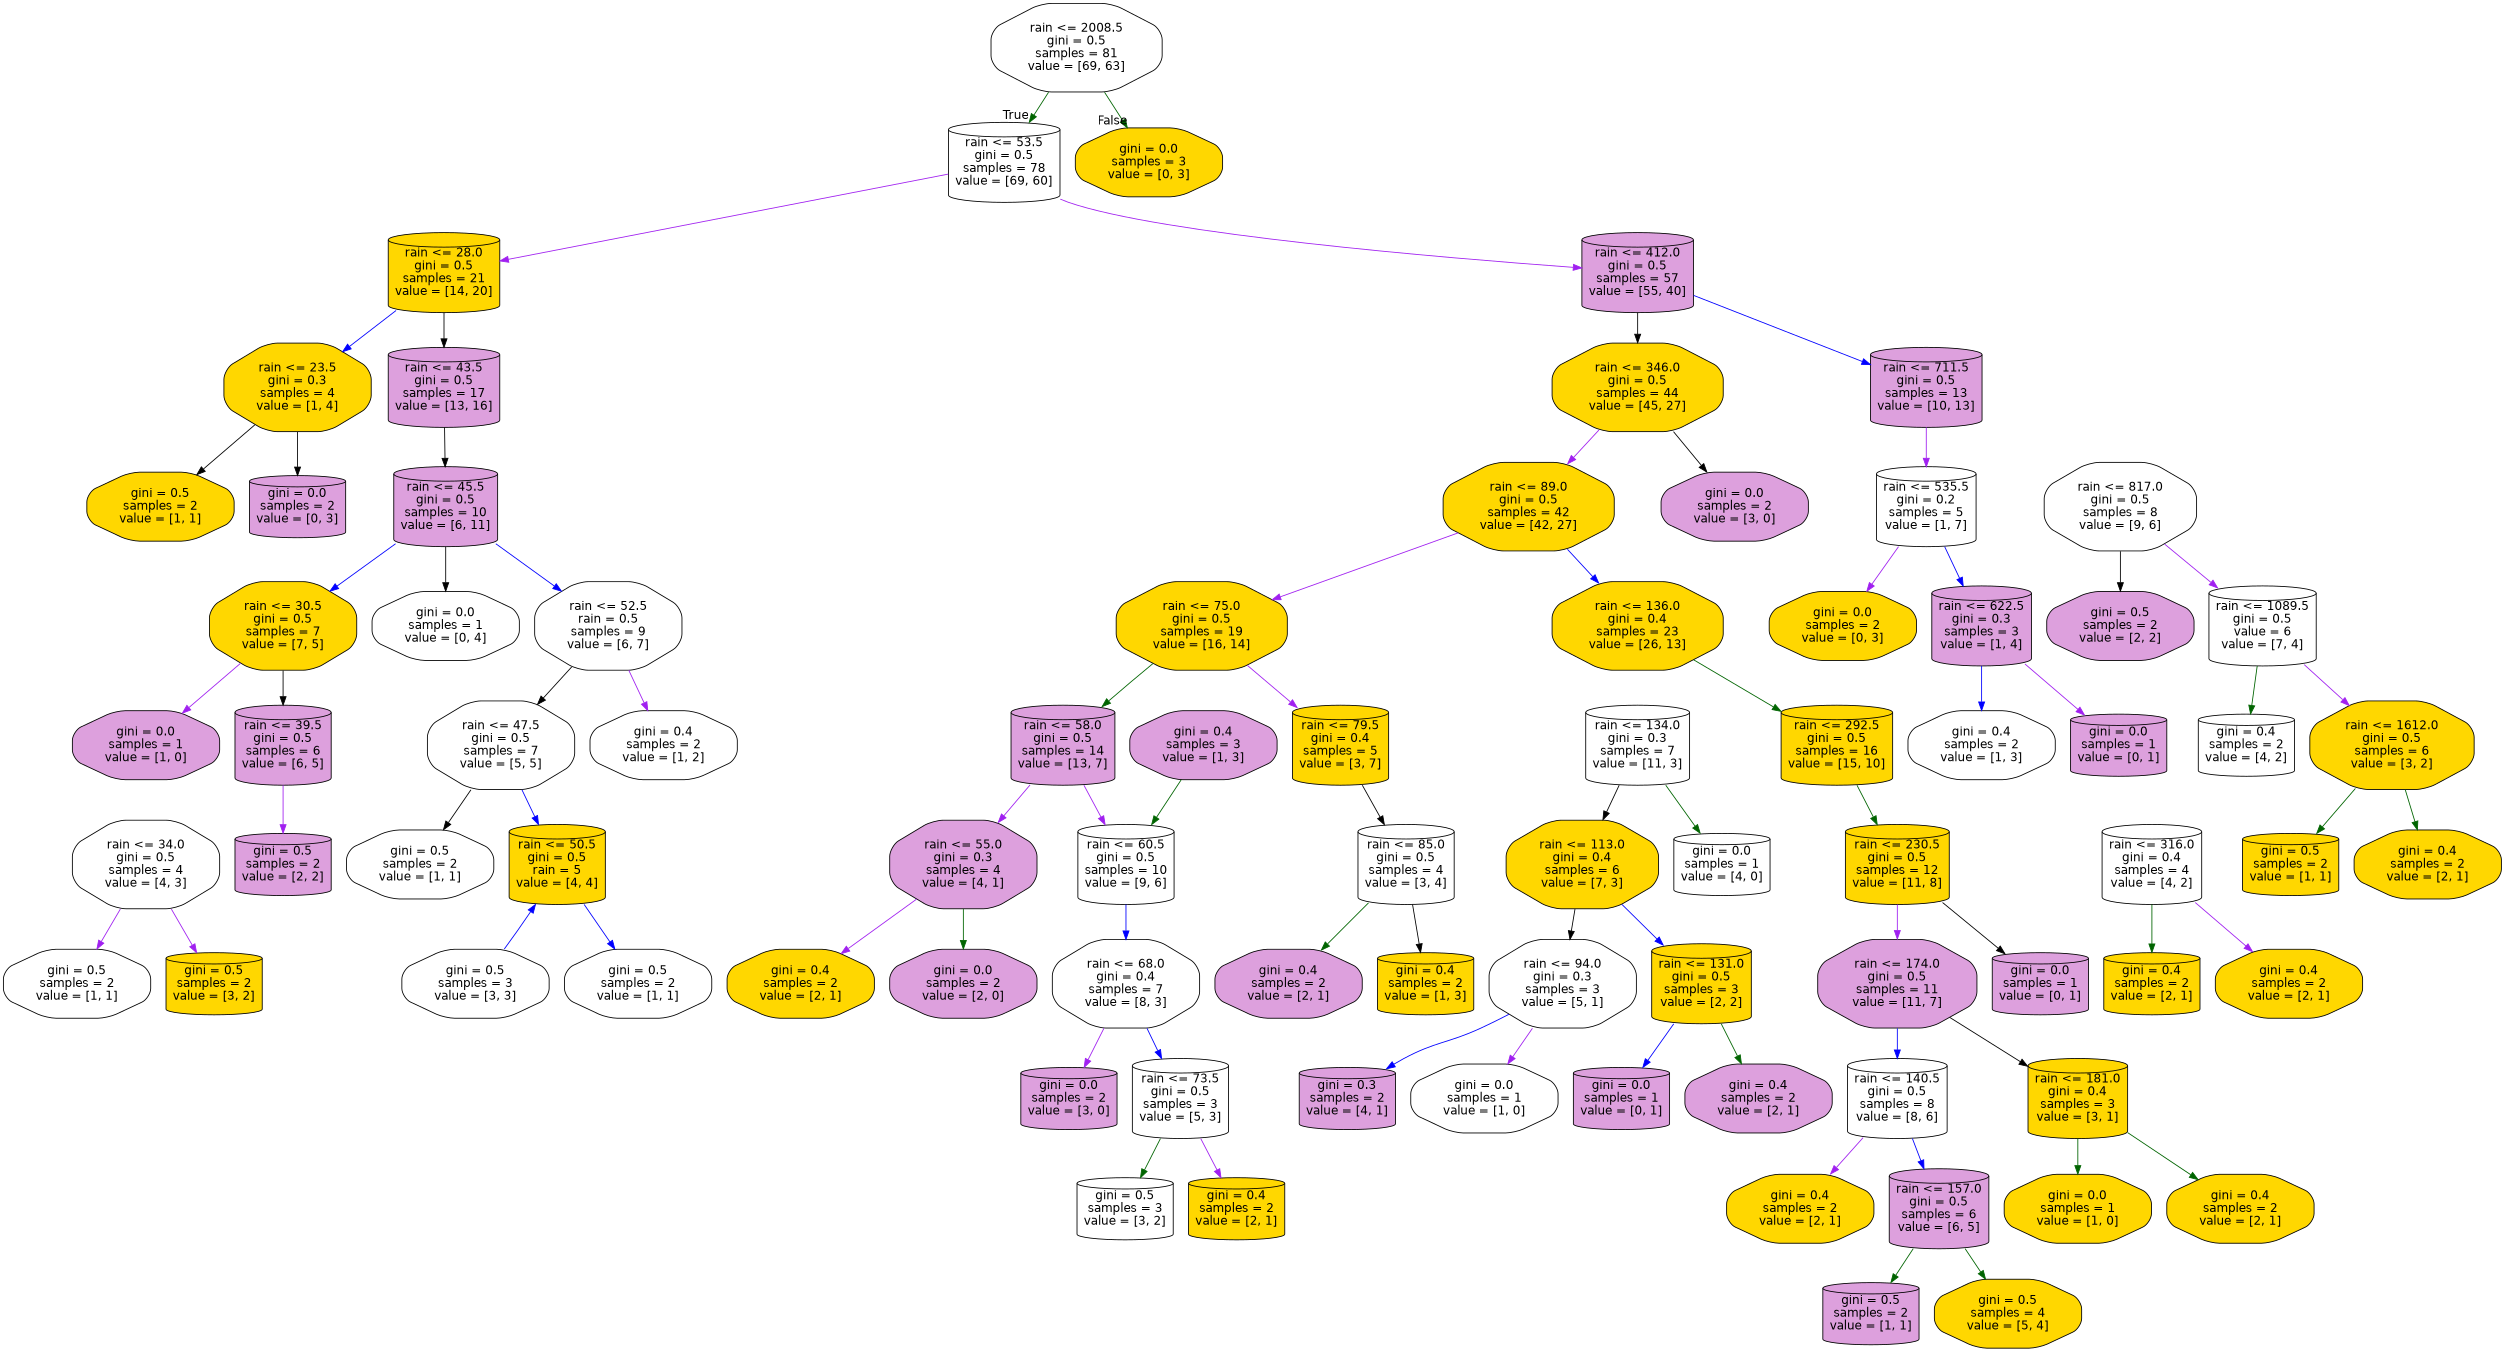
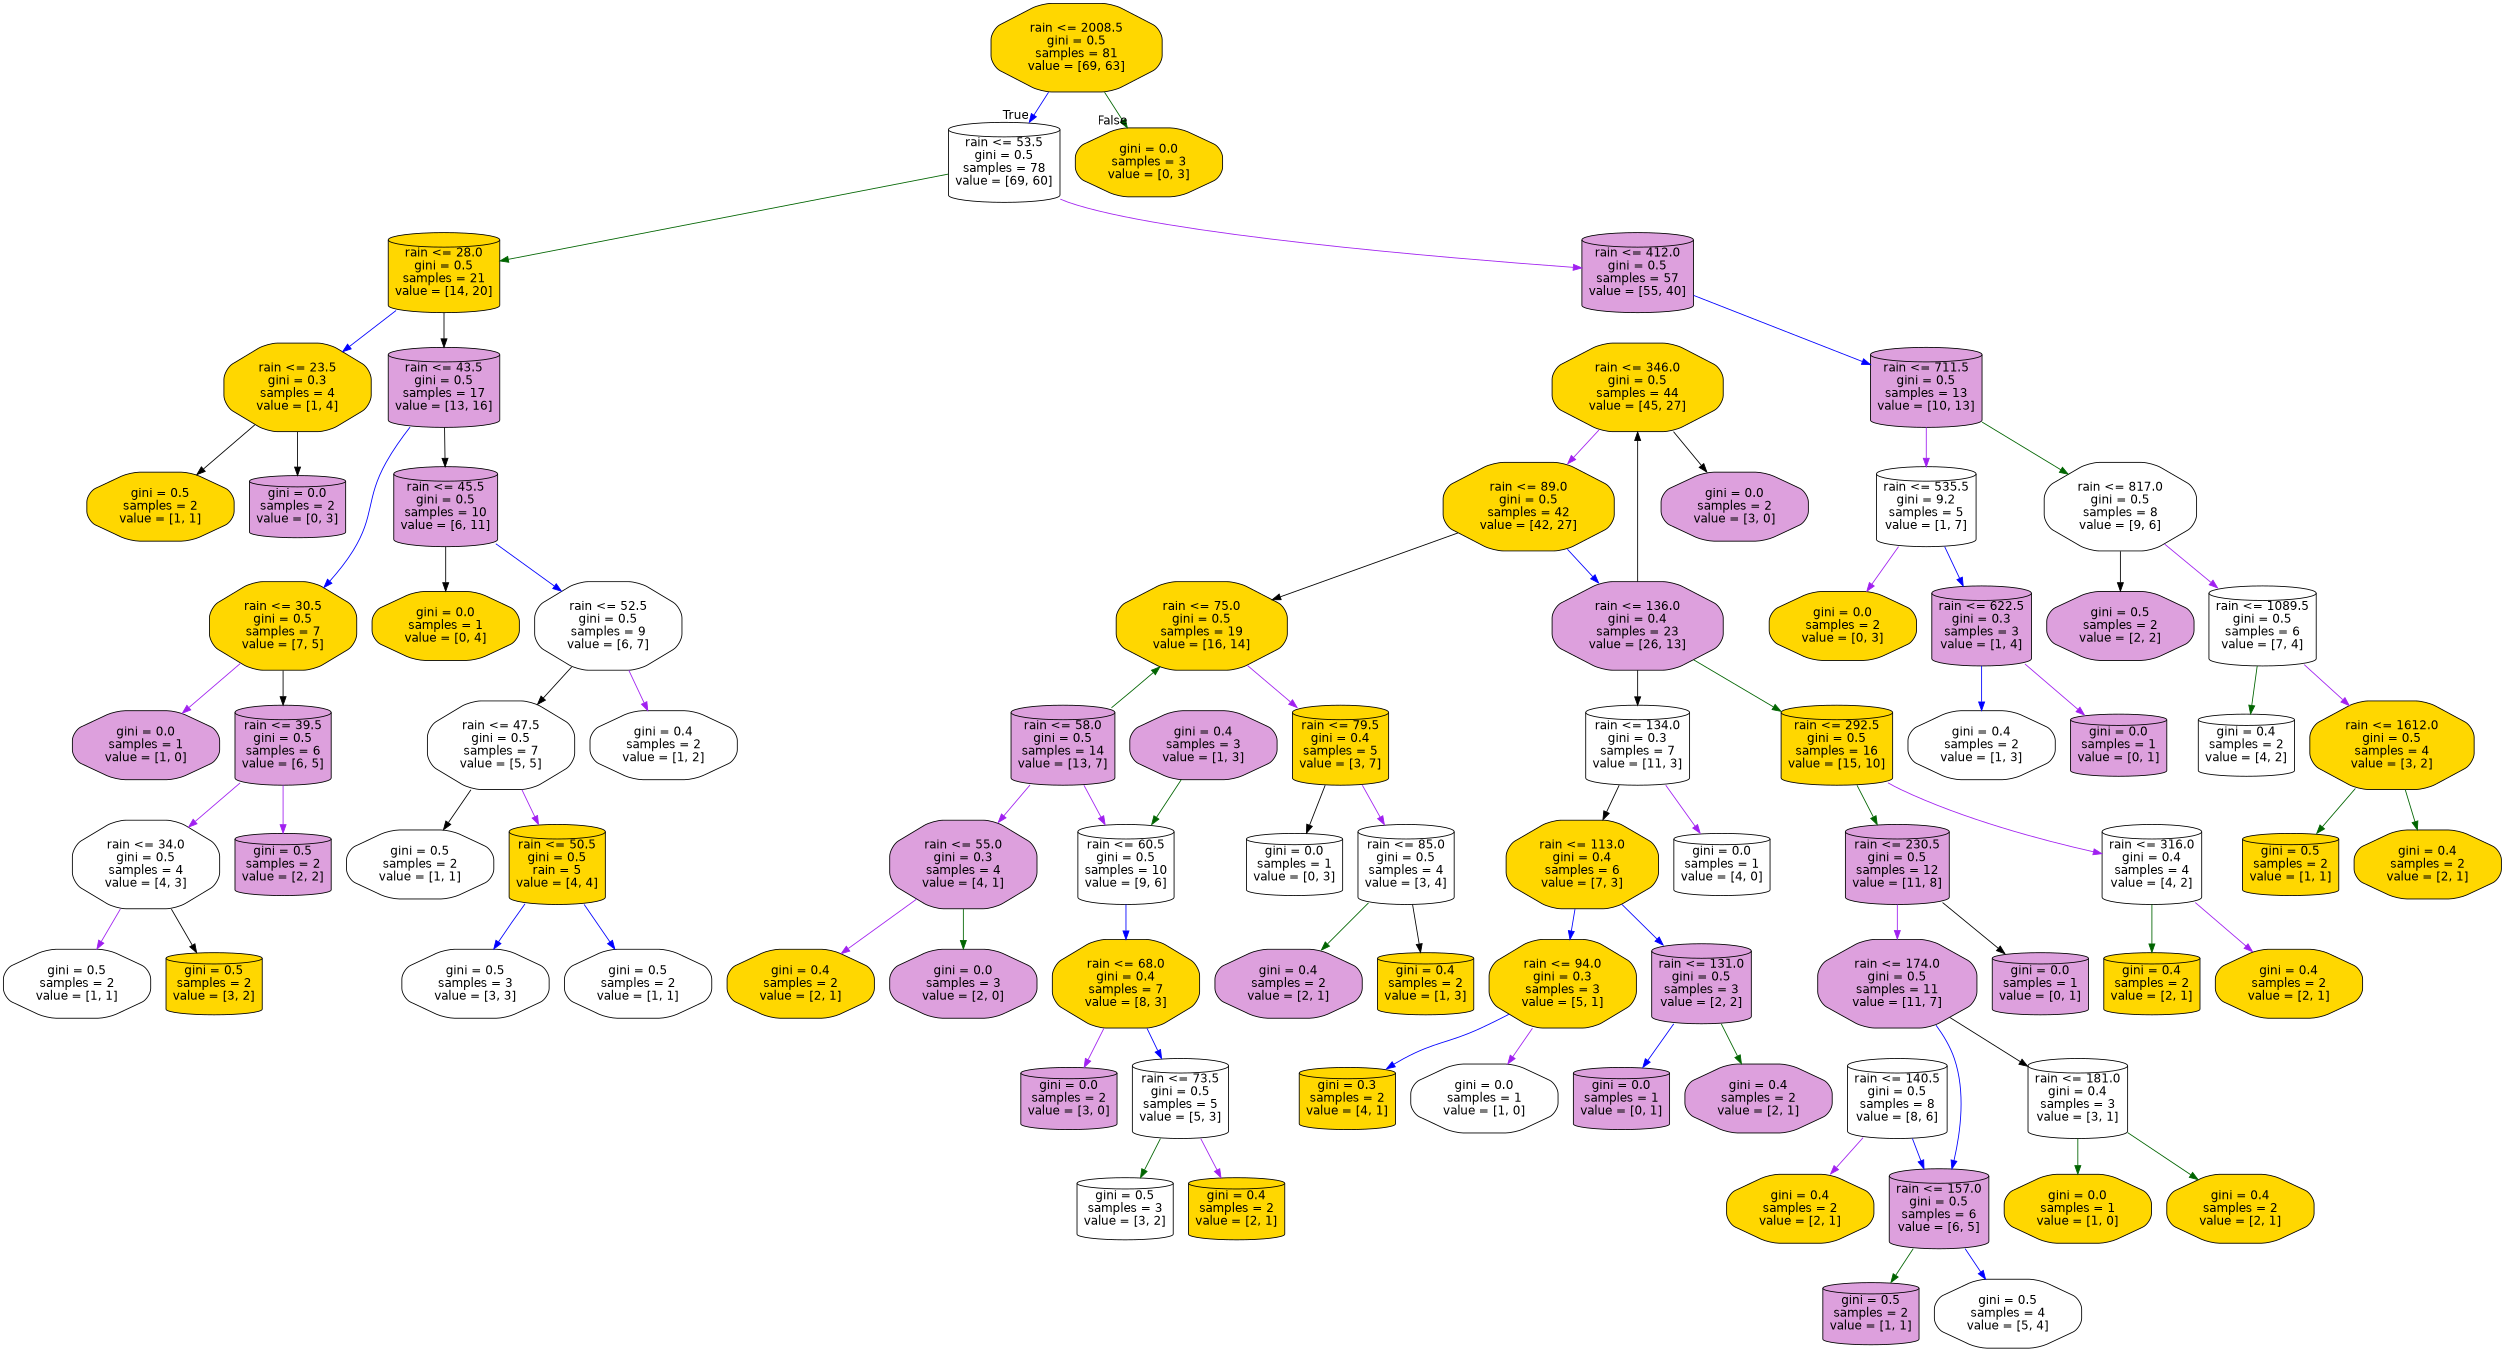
(1077, 48) -> (1077, 48)
(1041, 104) -> (1041, 104)
(728, 217) -> (728, 217)
(1638, 323) -> (1638, 511)
none -> (2022, 446)
(1926, 507) -> (1926, 507)
(366, 565) -> (371, 505)
(1369, 565) -> (1369, 565)
(446, 626) -> (446, 626)
(608, 626) -> (608, 626)
(1638, 626) -> (1638, 626)
(2263, 626) -> (2263, 626)
(1131, 682) -> (1132, 690)
none -> (1638, 683)
(2392, 745) -> (2392, 745)
(1371, 801) -> (1371, 801)
none -> (218, 802)
(528, 803) -> (528, 803)
(1680, 806) -> (1680, 806)
none -> (1989, 823)
none -> (1295, 864)
(1897, 864) -> (1897, 864)
(1573, 920) -> (1573, 920)
(182, 927) -> (182, 927)
(518, 930) -> (512, 923)
(963, 984) -> (963, 984)
(1126, 984) -> (1126, 984)
(1563, 984) -> (1563, 984)
(1702, 984) -> (1702, 984)
(1897, 1039) -> (1960, 1090)
(1180, 1099) -> (1180, 1099)
(1347, 1099) -> (1347, 1099)
(2078, 1099) -> (2078, 1099)
(1973, 1260) -> (1973, 1260)
(2008, 1314) -> (2008, 1314)
